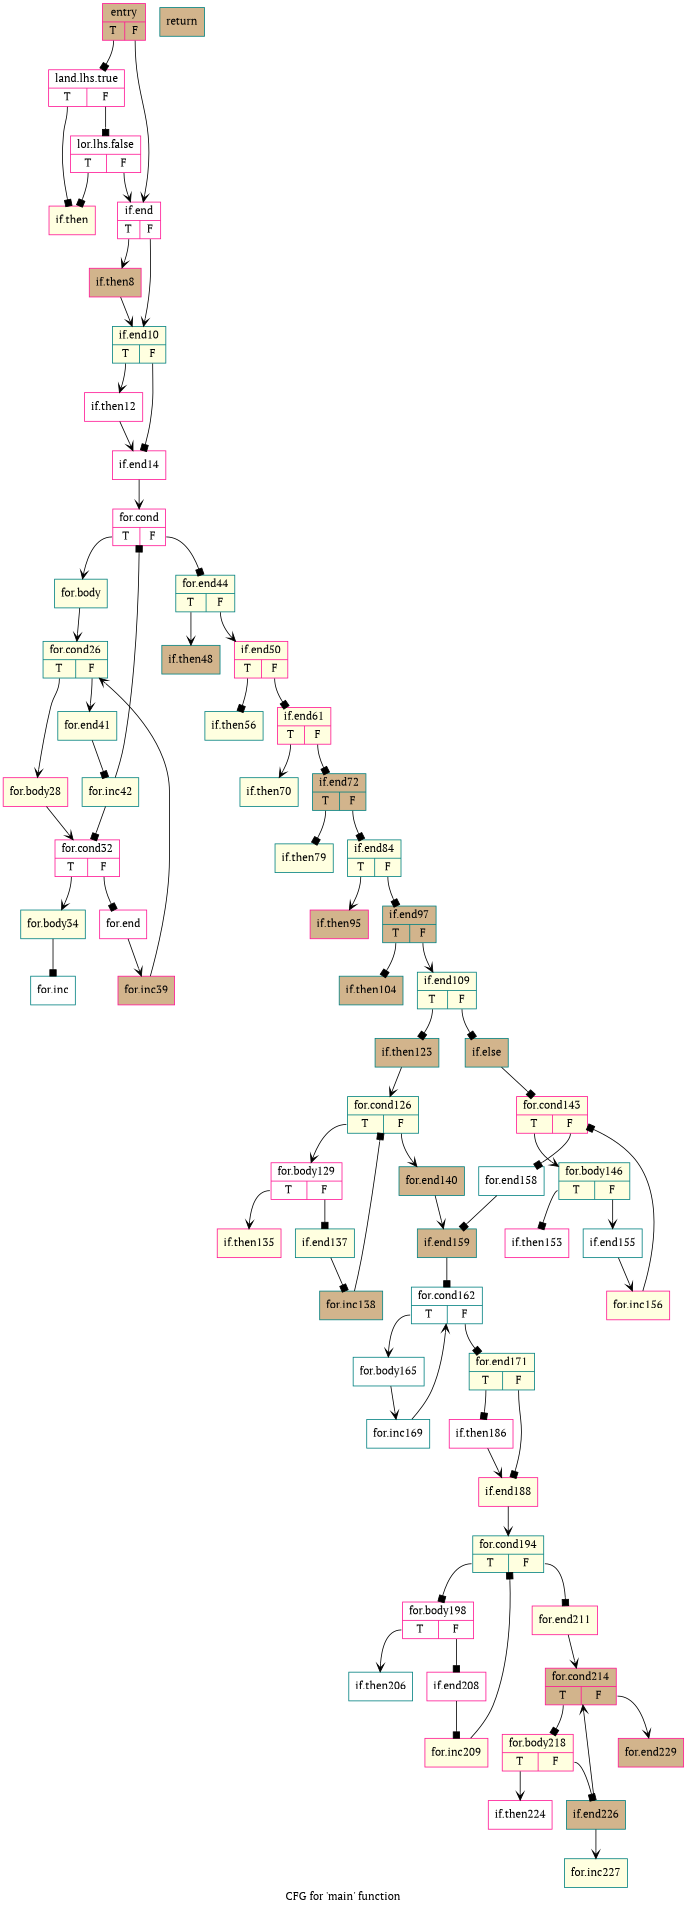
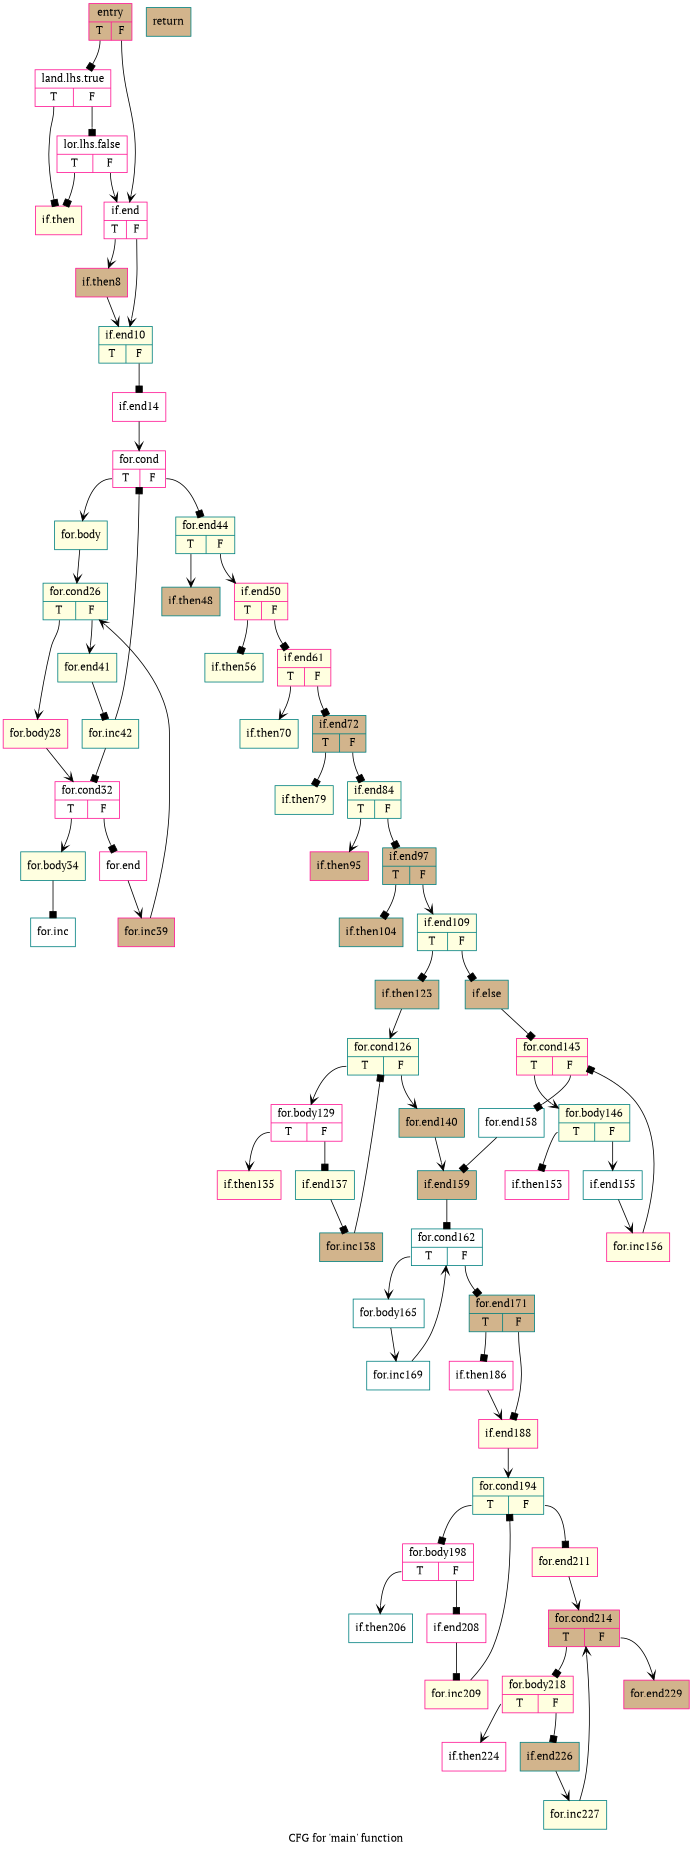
(114, 407) -> none
(502, 1372) -> (502, 1313)
(589, 1757) -> (589, 1728)
